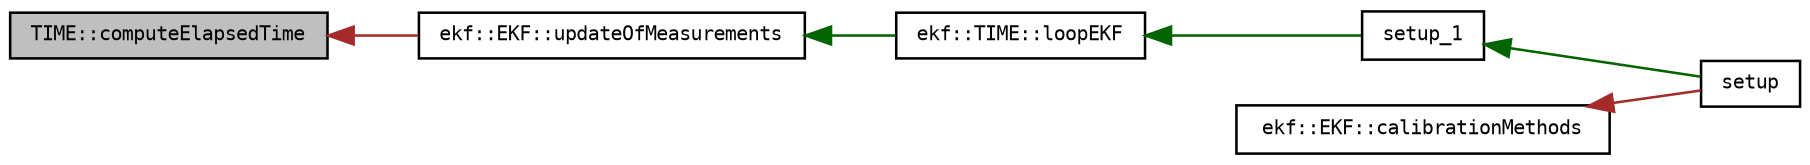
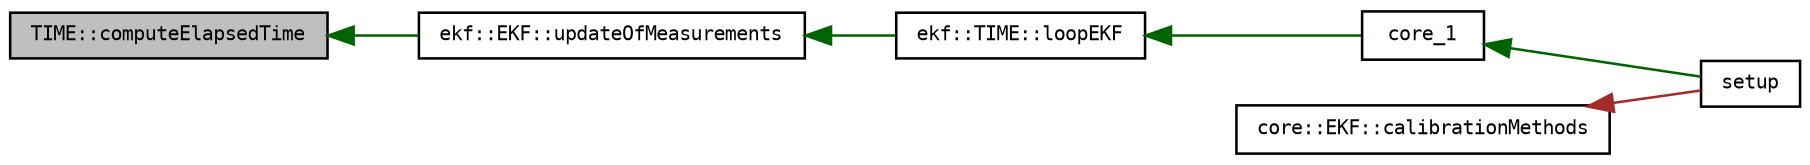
(386, 36) -> (386, 36)
(1423, 36) -> (1423, 36)
(1423, 129) -> (1423, 129)
